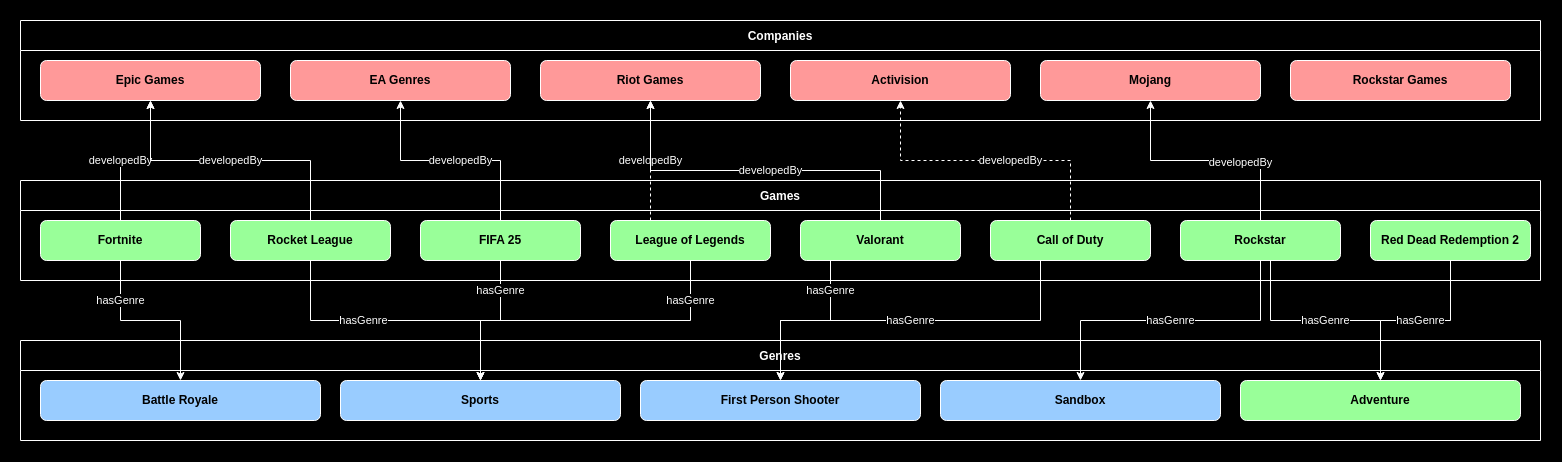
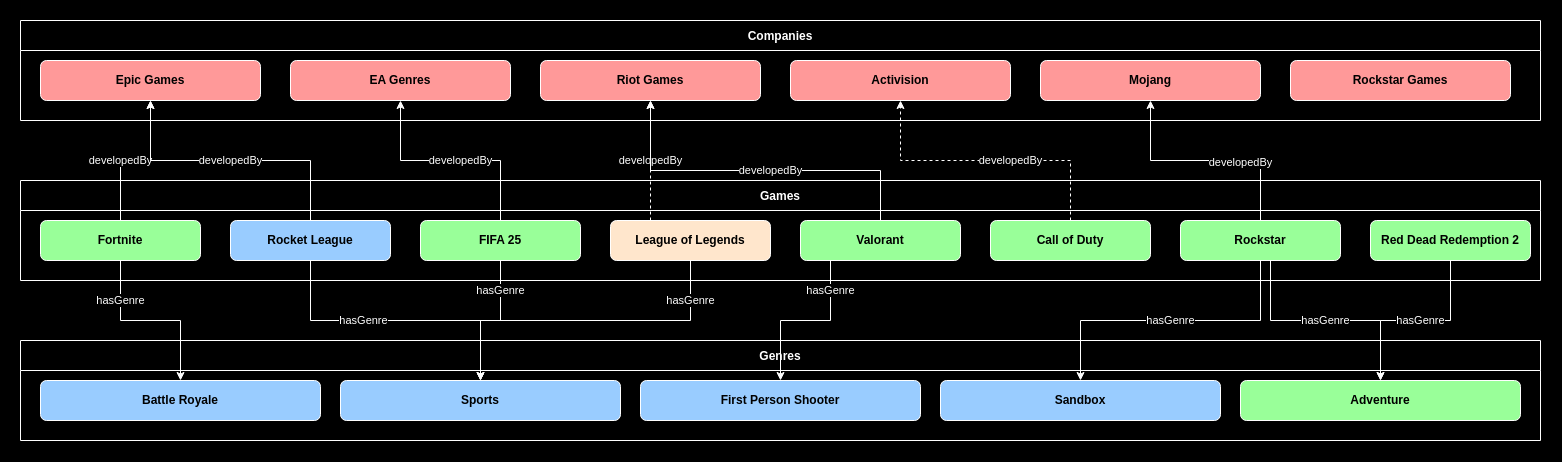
(311, 241) -> (311, 241)
(691, 241) -> (691, 241)
(967, 321) -> none
